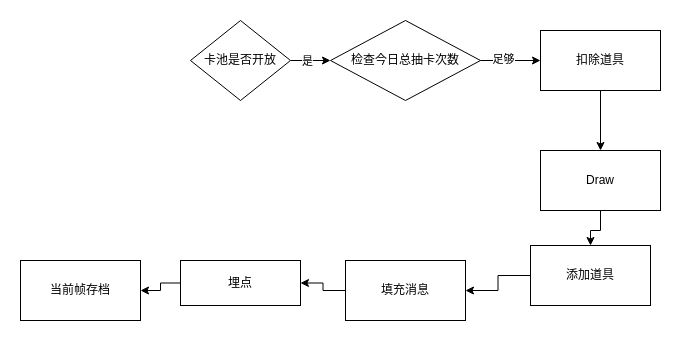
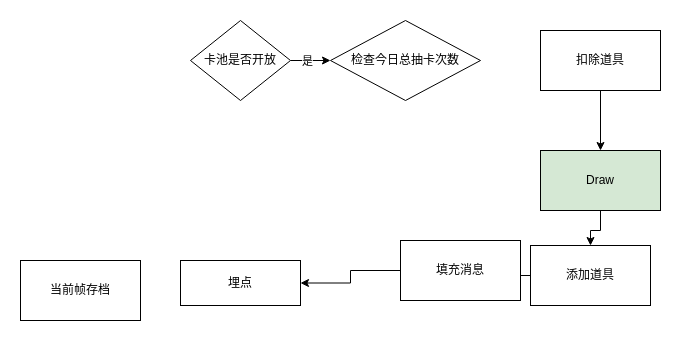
(507, 61) -> none
(601, 181) -> (601, 181)
(161, 283) -> none
(406, 291) -> (461, 271)
